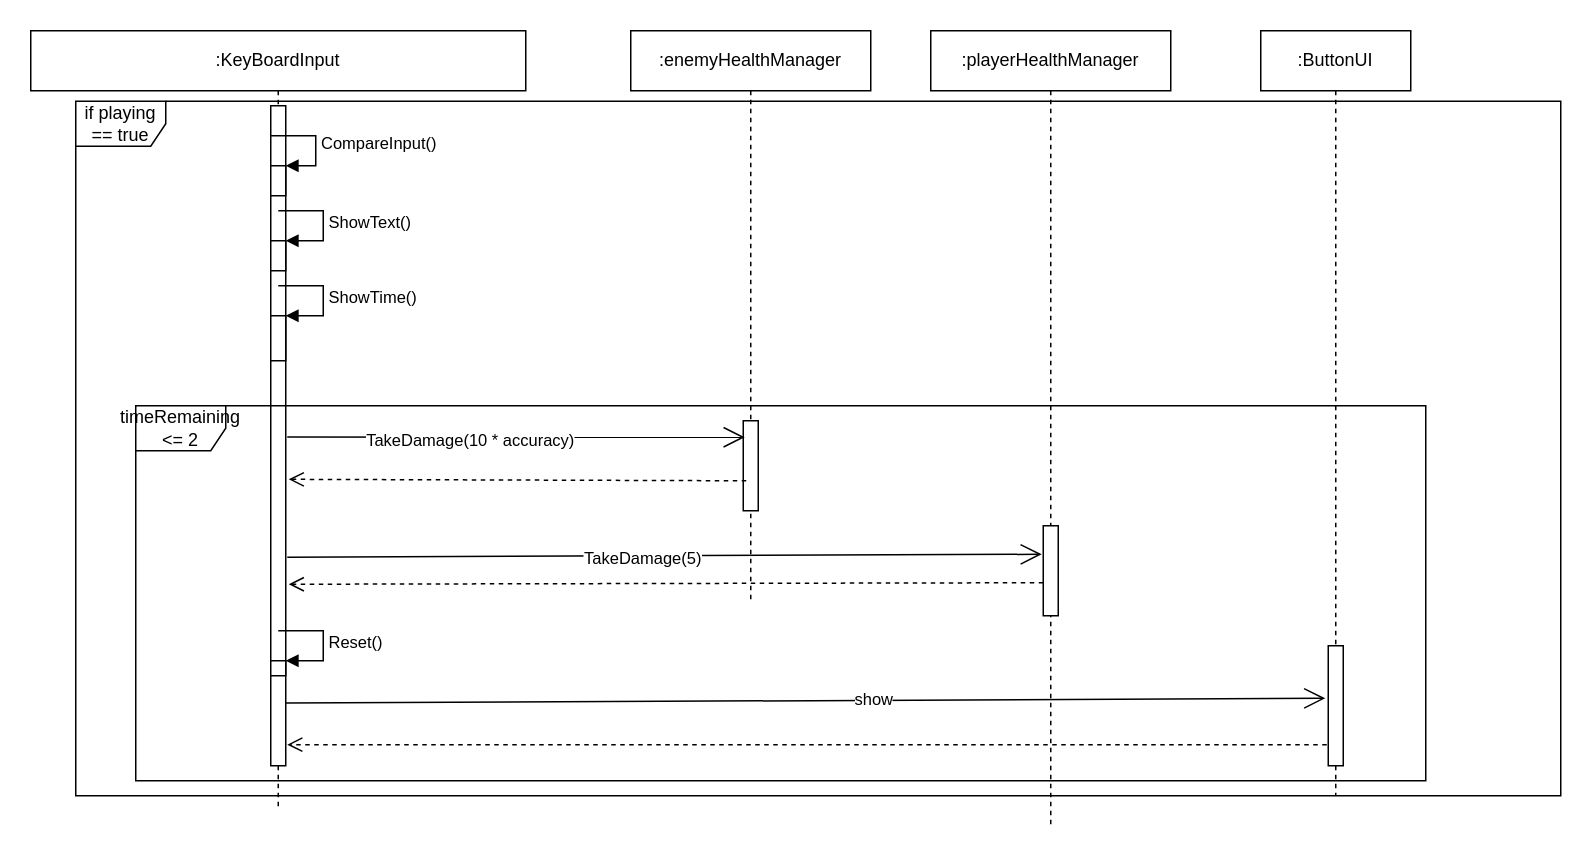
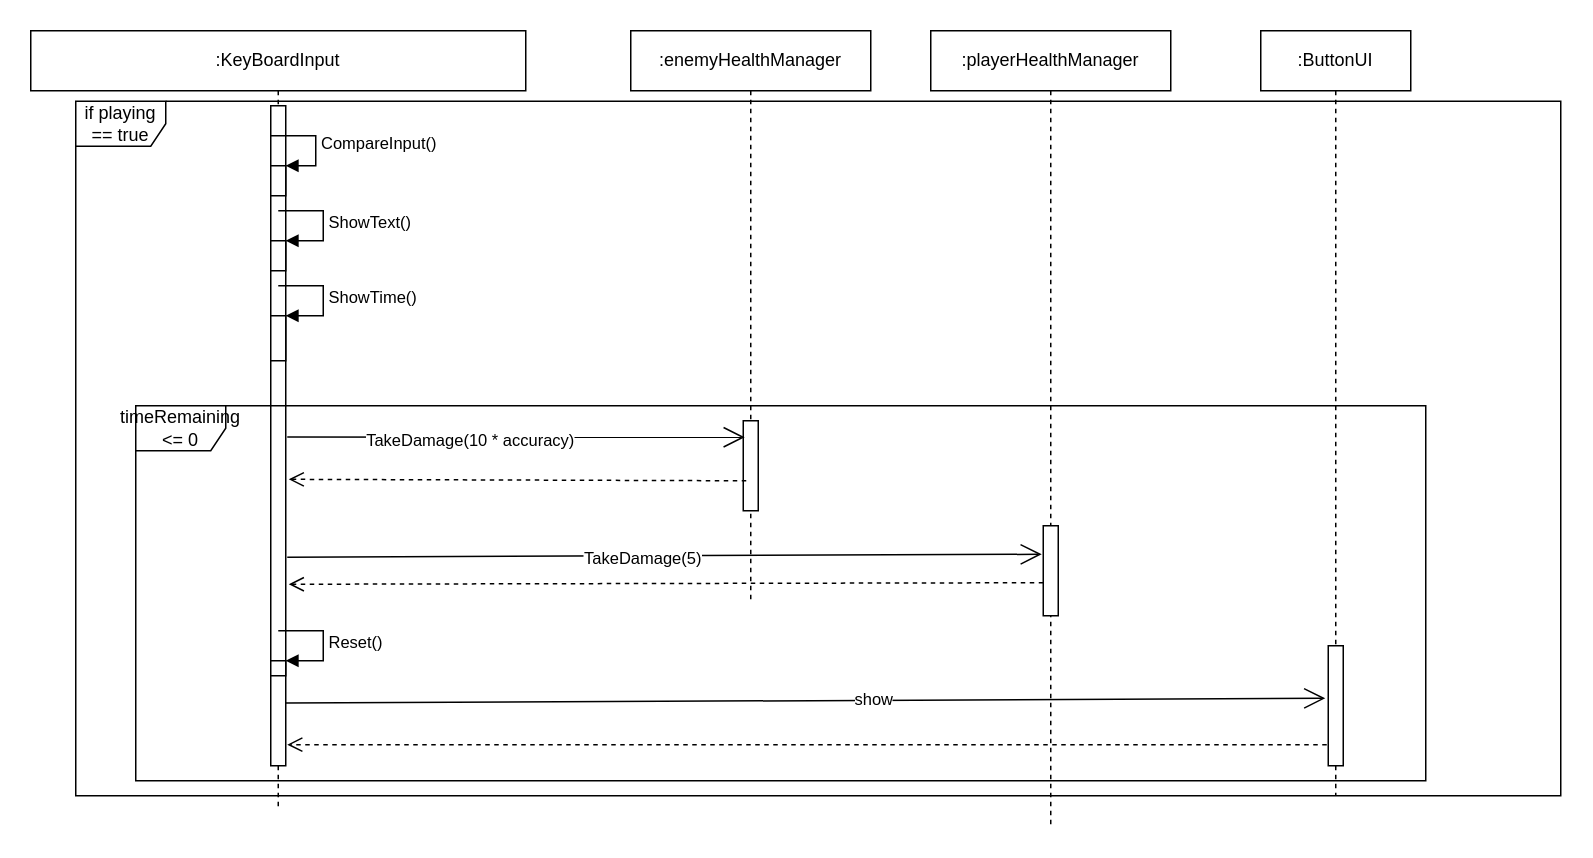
(181, 428) -> (181, 428)
